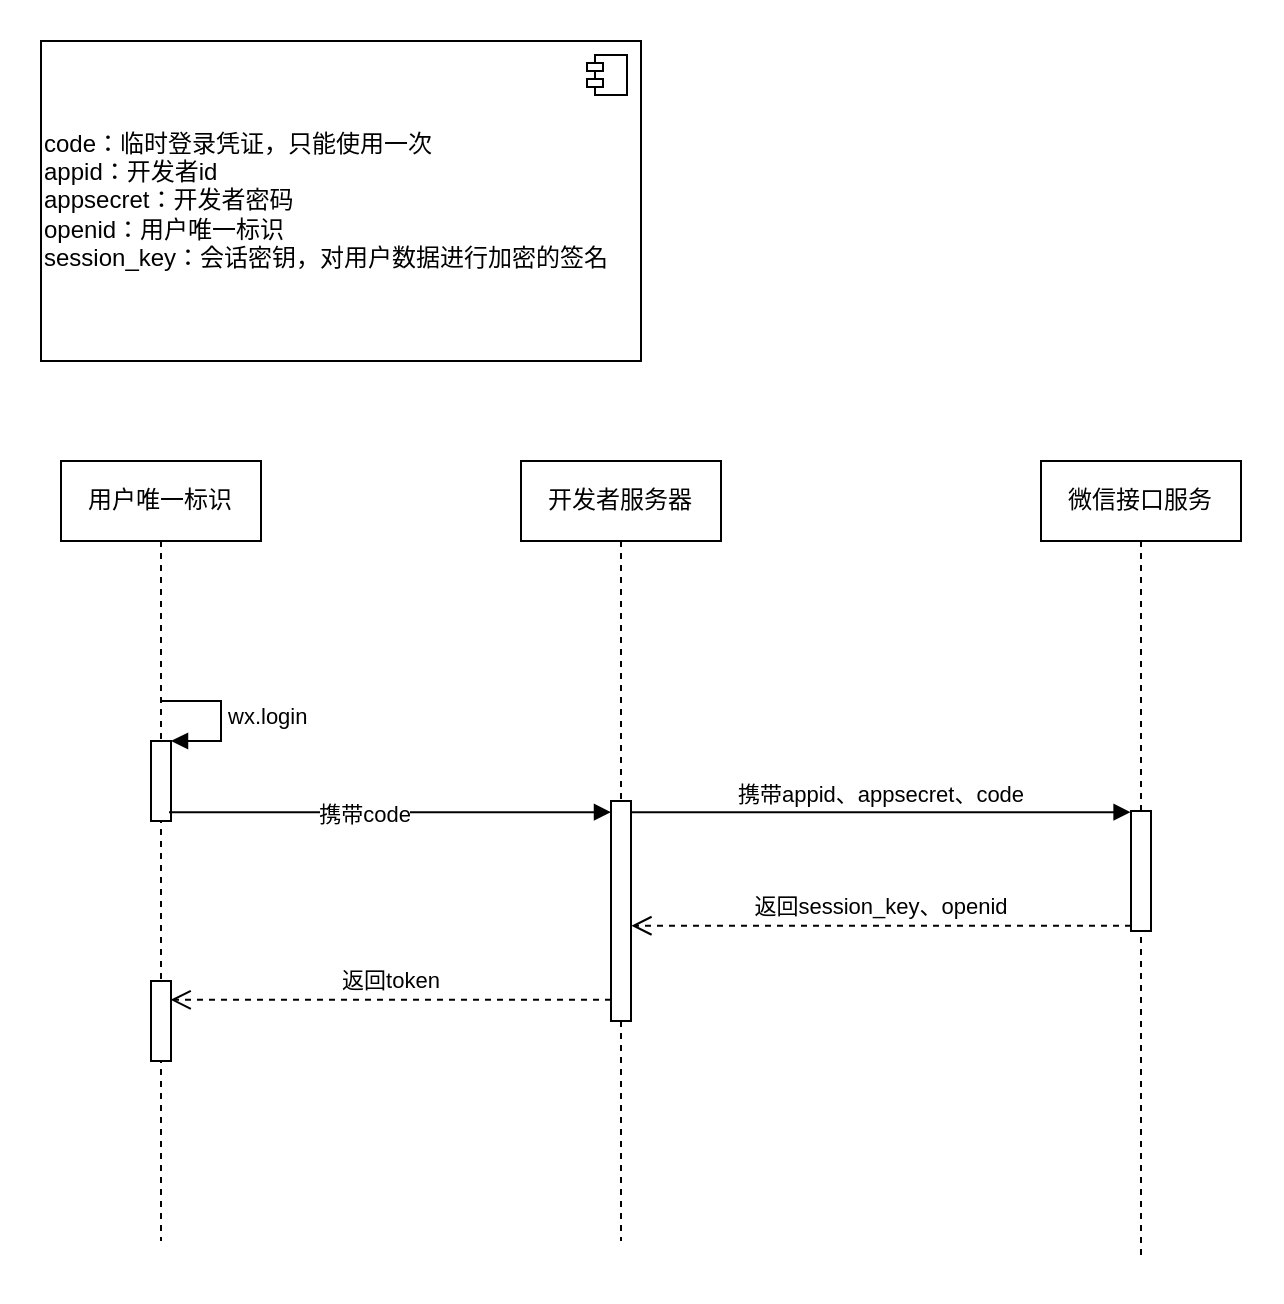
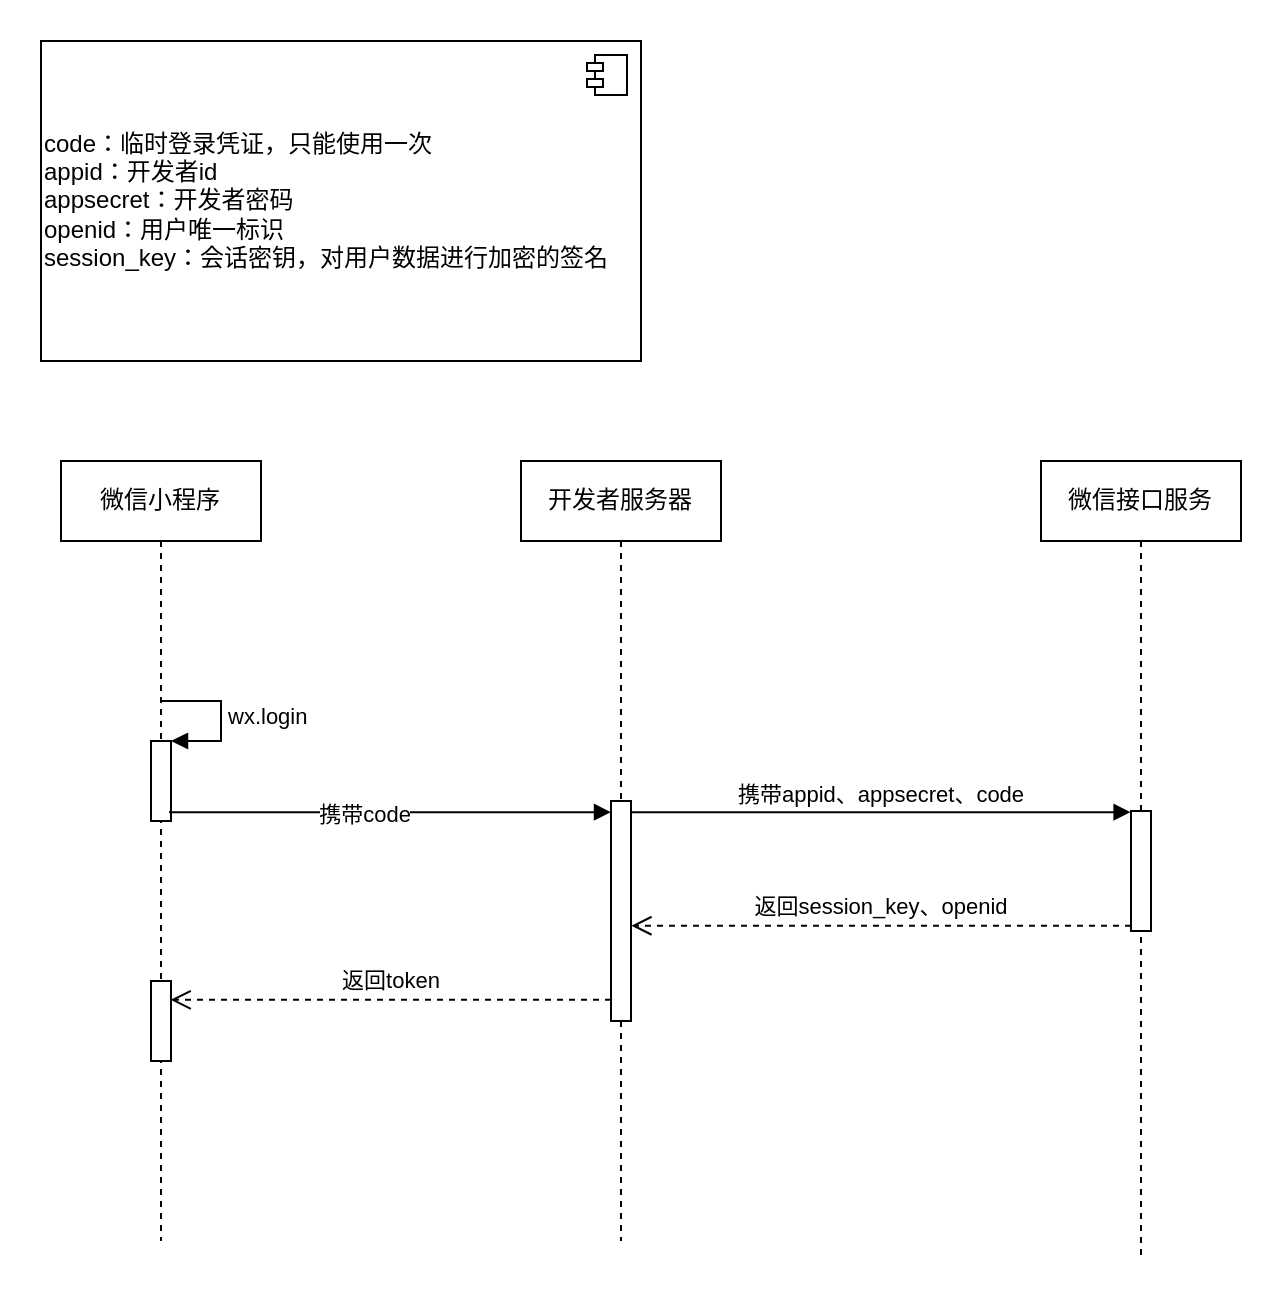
(161, 501) -> (161, 501)
